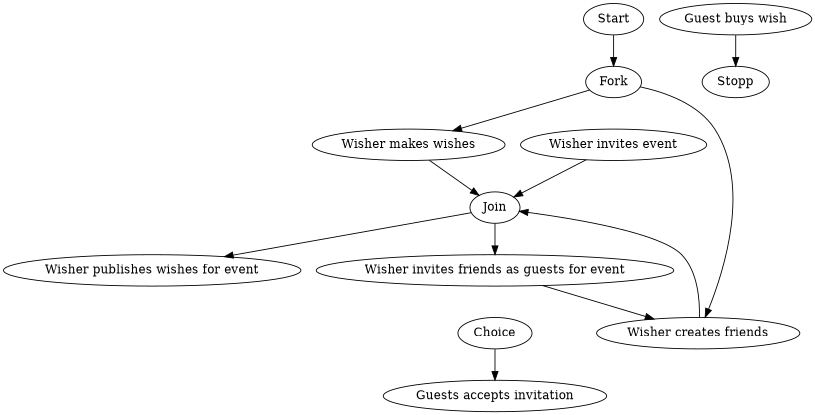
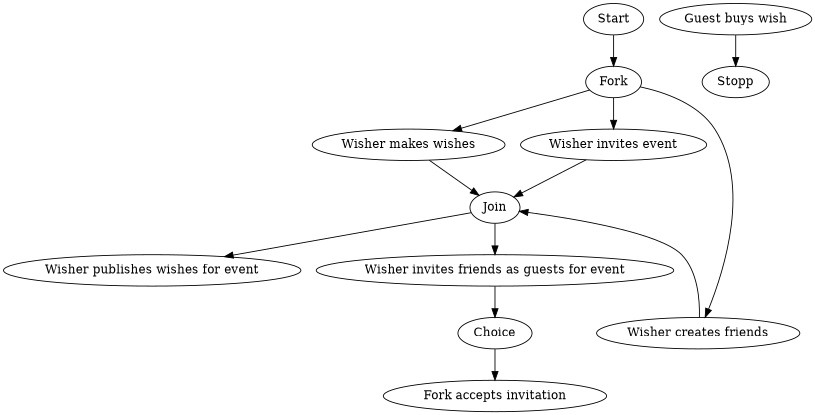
none -> (614, 109)
(594, 301) -> (495, 298)
(495, 396) -> (495, 396)
